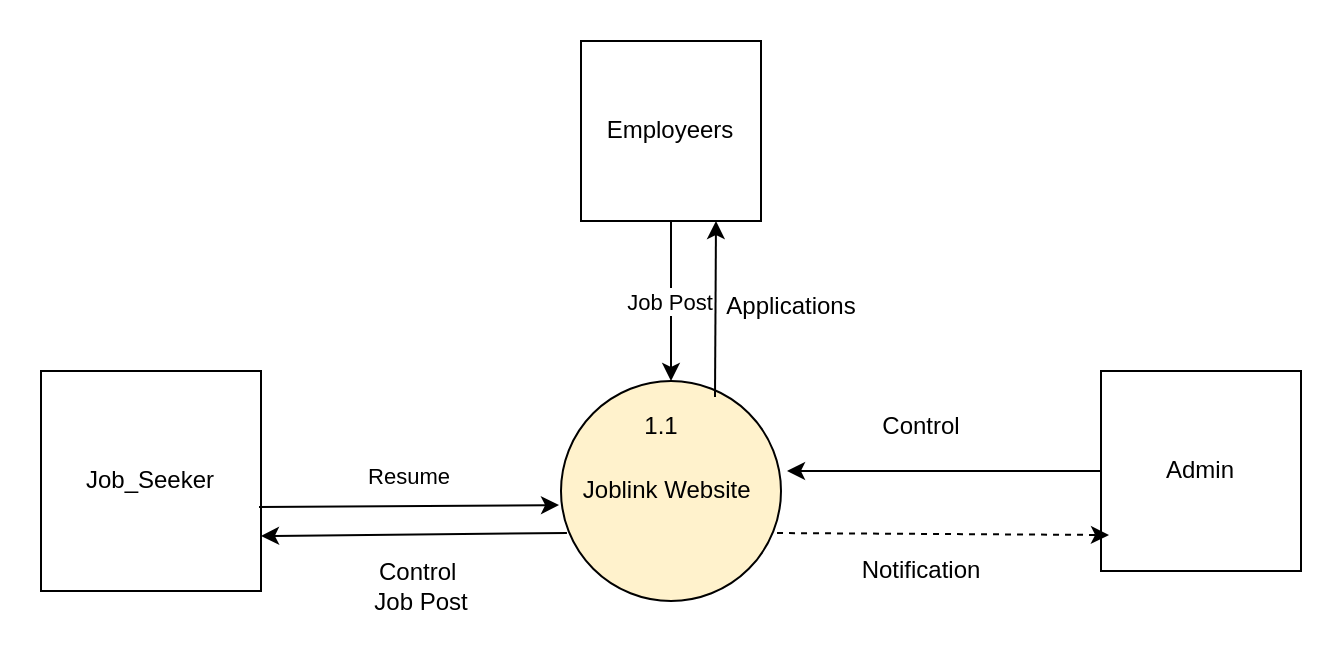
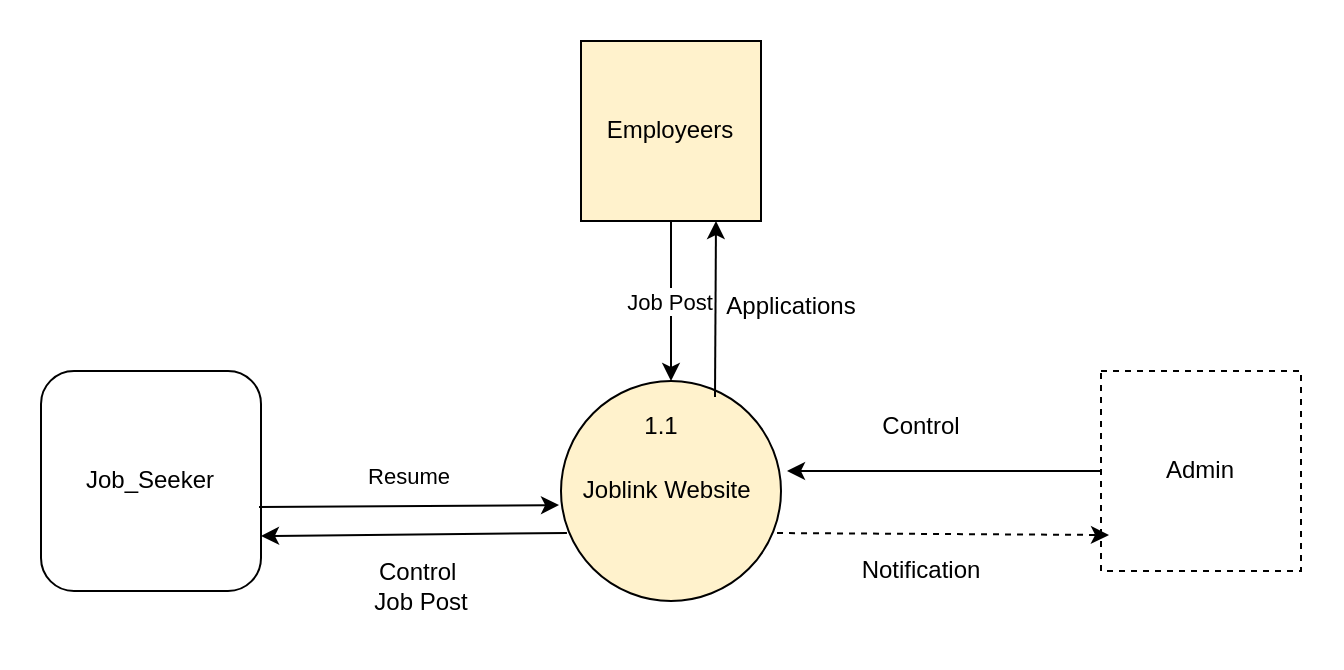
(671, 131) -> (671, 131)
(1201, 471) -> (1201, 471)
(151, 481) -> (151, 481)
